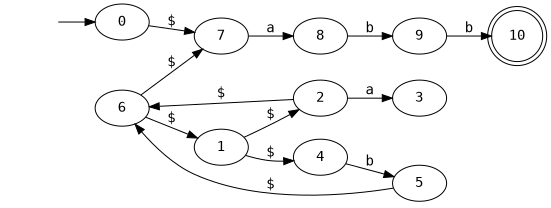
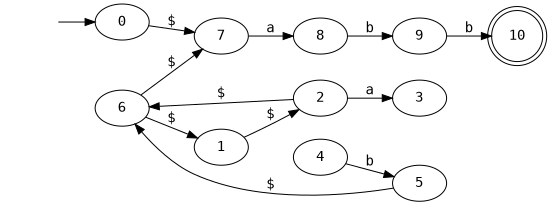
(264, 160) -> none
